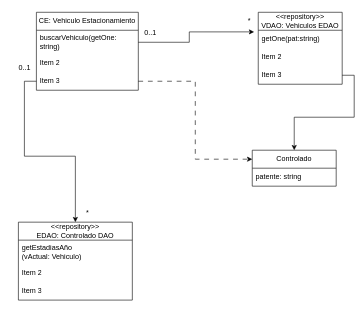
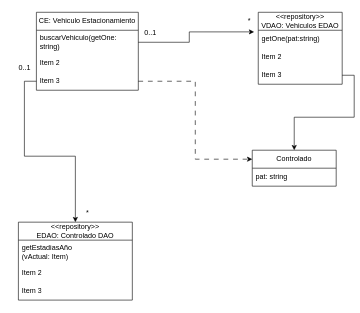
(283, 177) -> (275, 177)
(56, 252) -> (49, 252)
